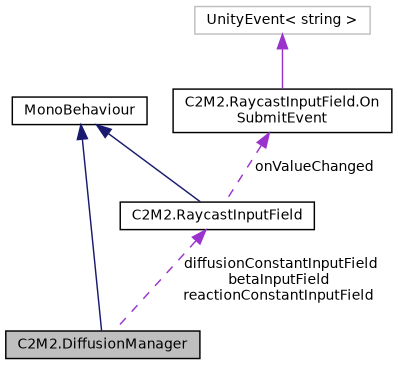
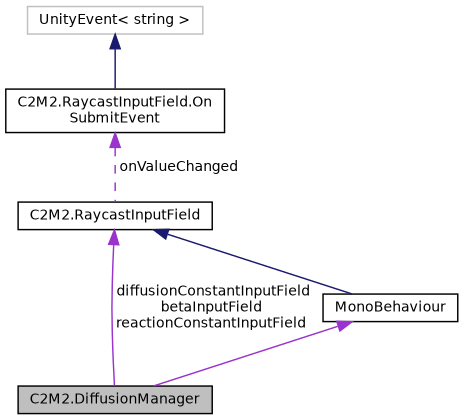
(282, 69) -> (115, 69)
(154, 168) -> (260, 264)
(92, 235) -> (246, 356)
(155, 286) -> (112, 315)
